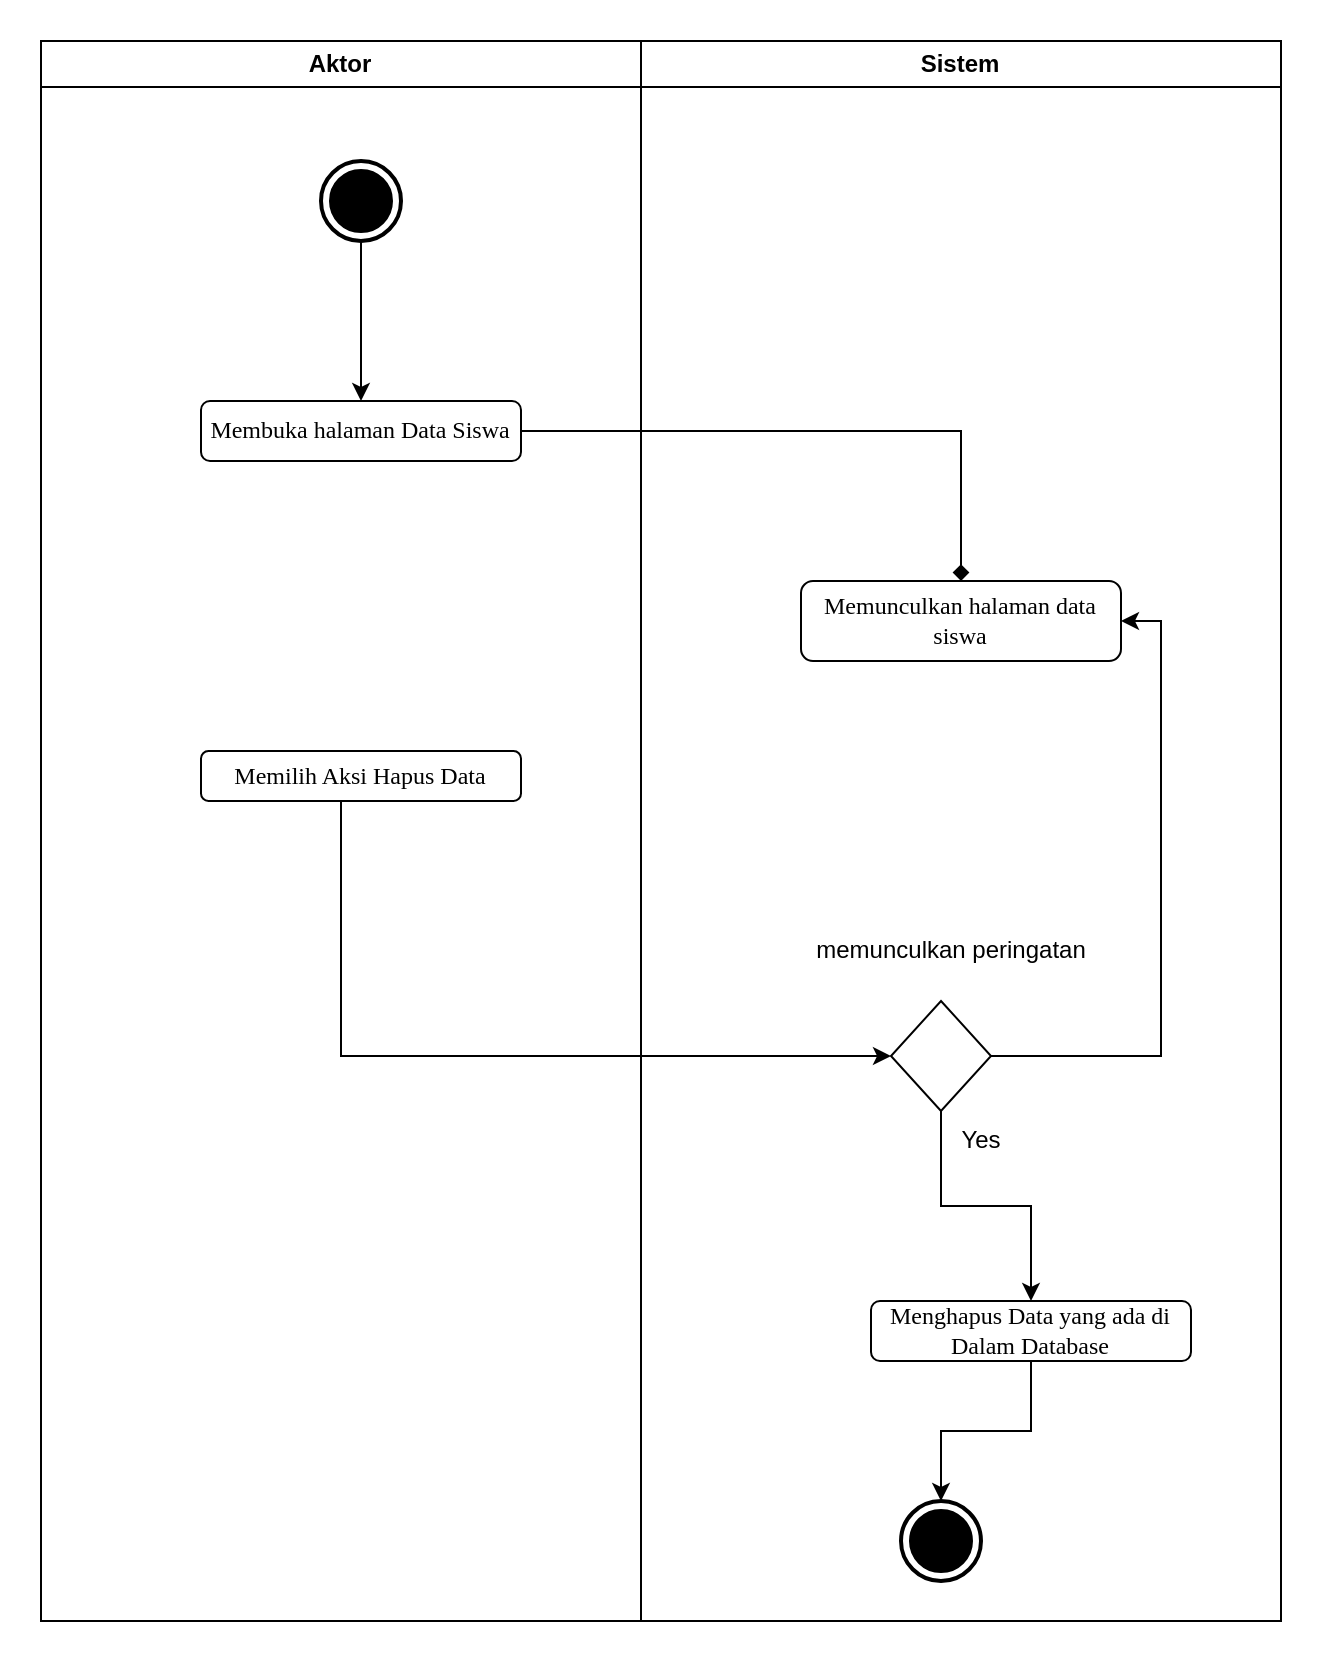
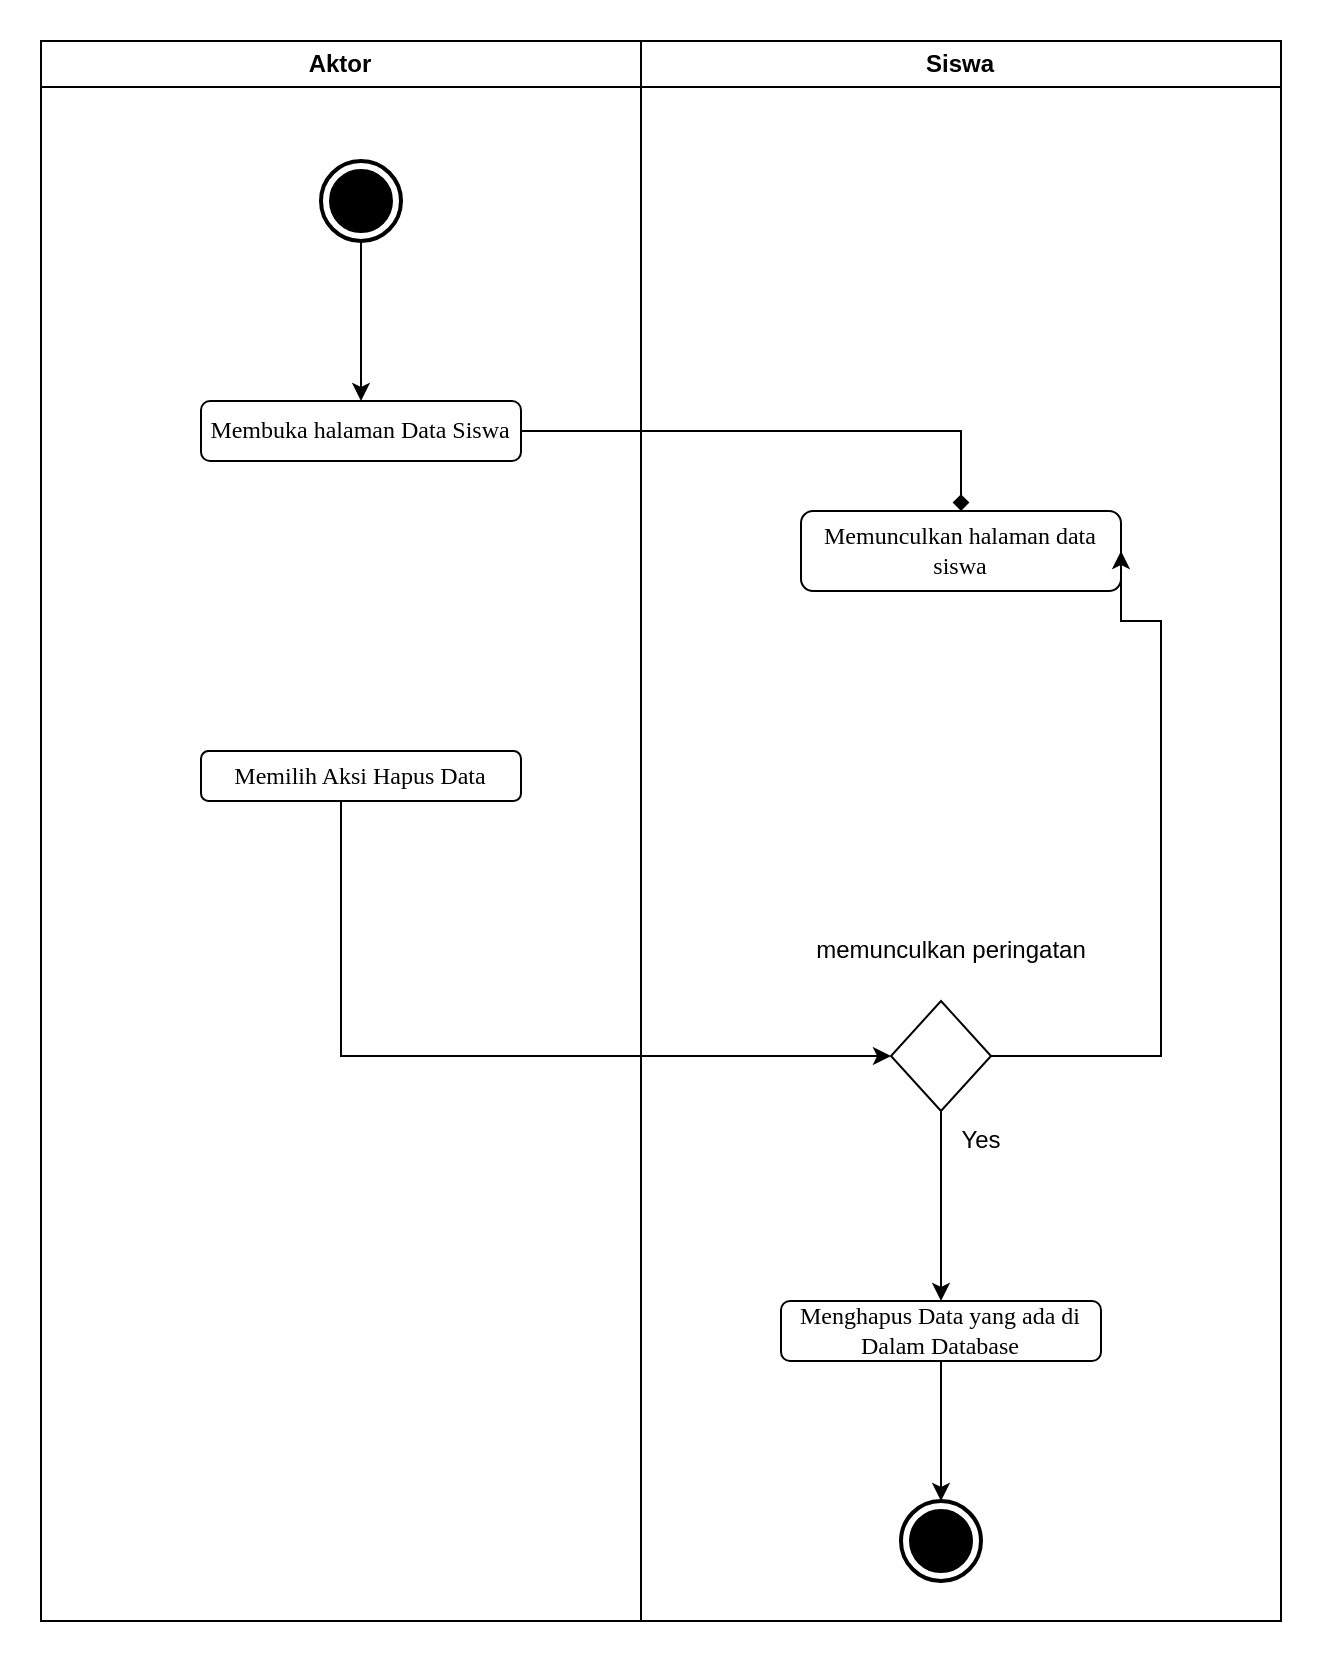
(961, 65) -> (961, 65)
(961, 621) -> (961, 551)
(1031, 1331) -> (941, 1331)
